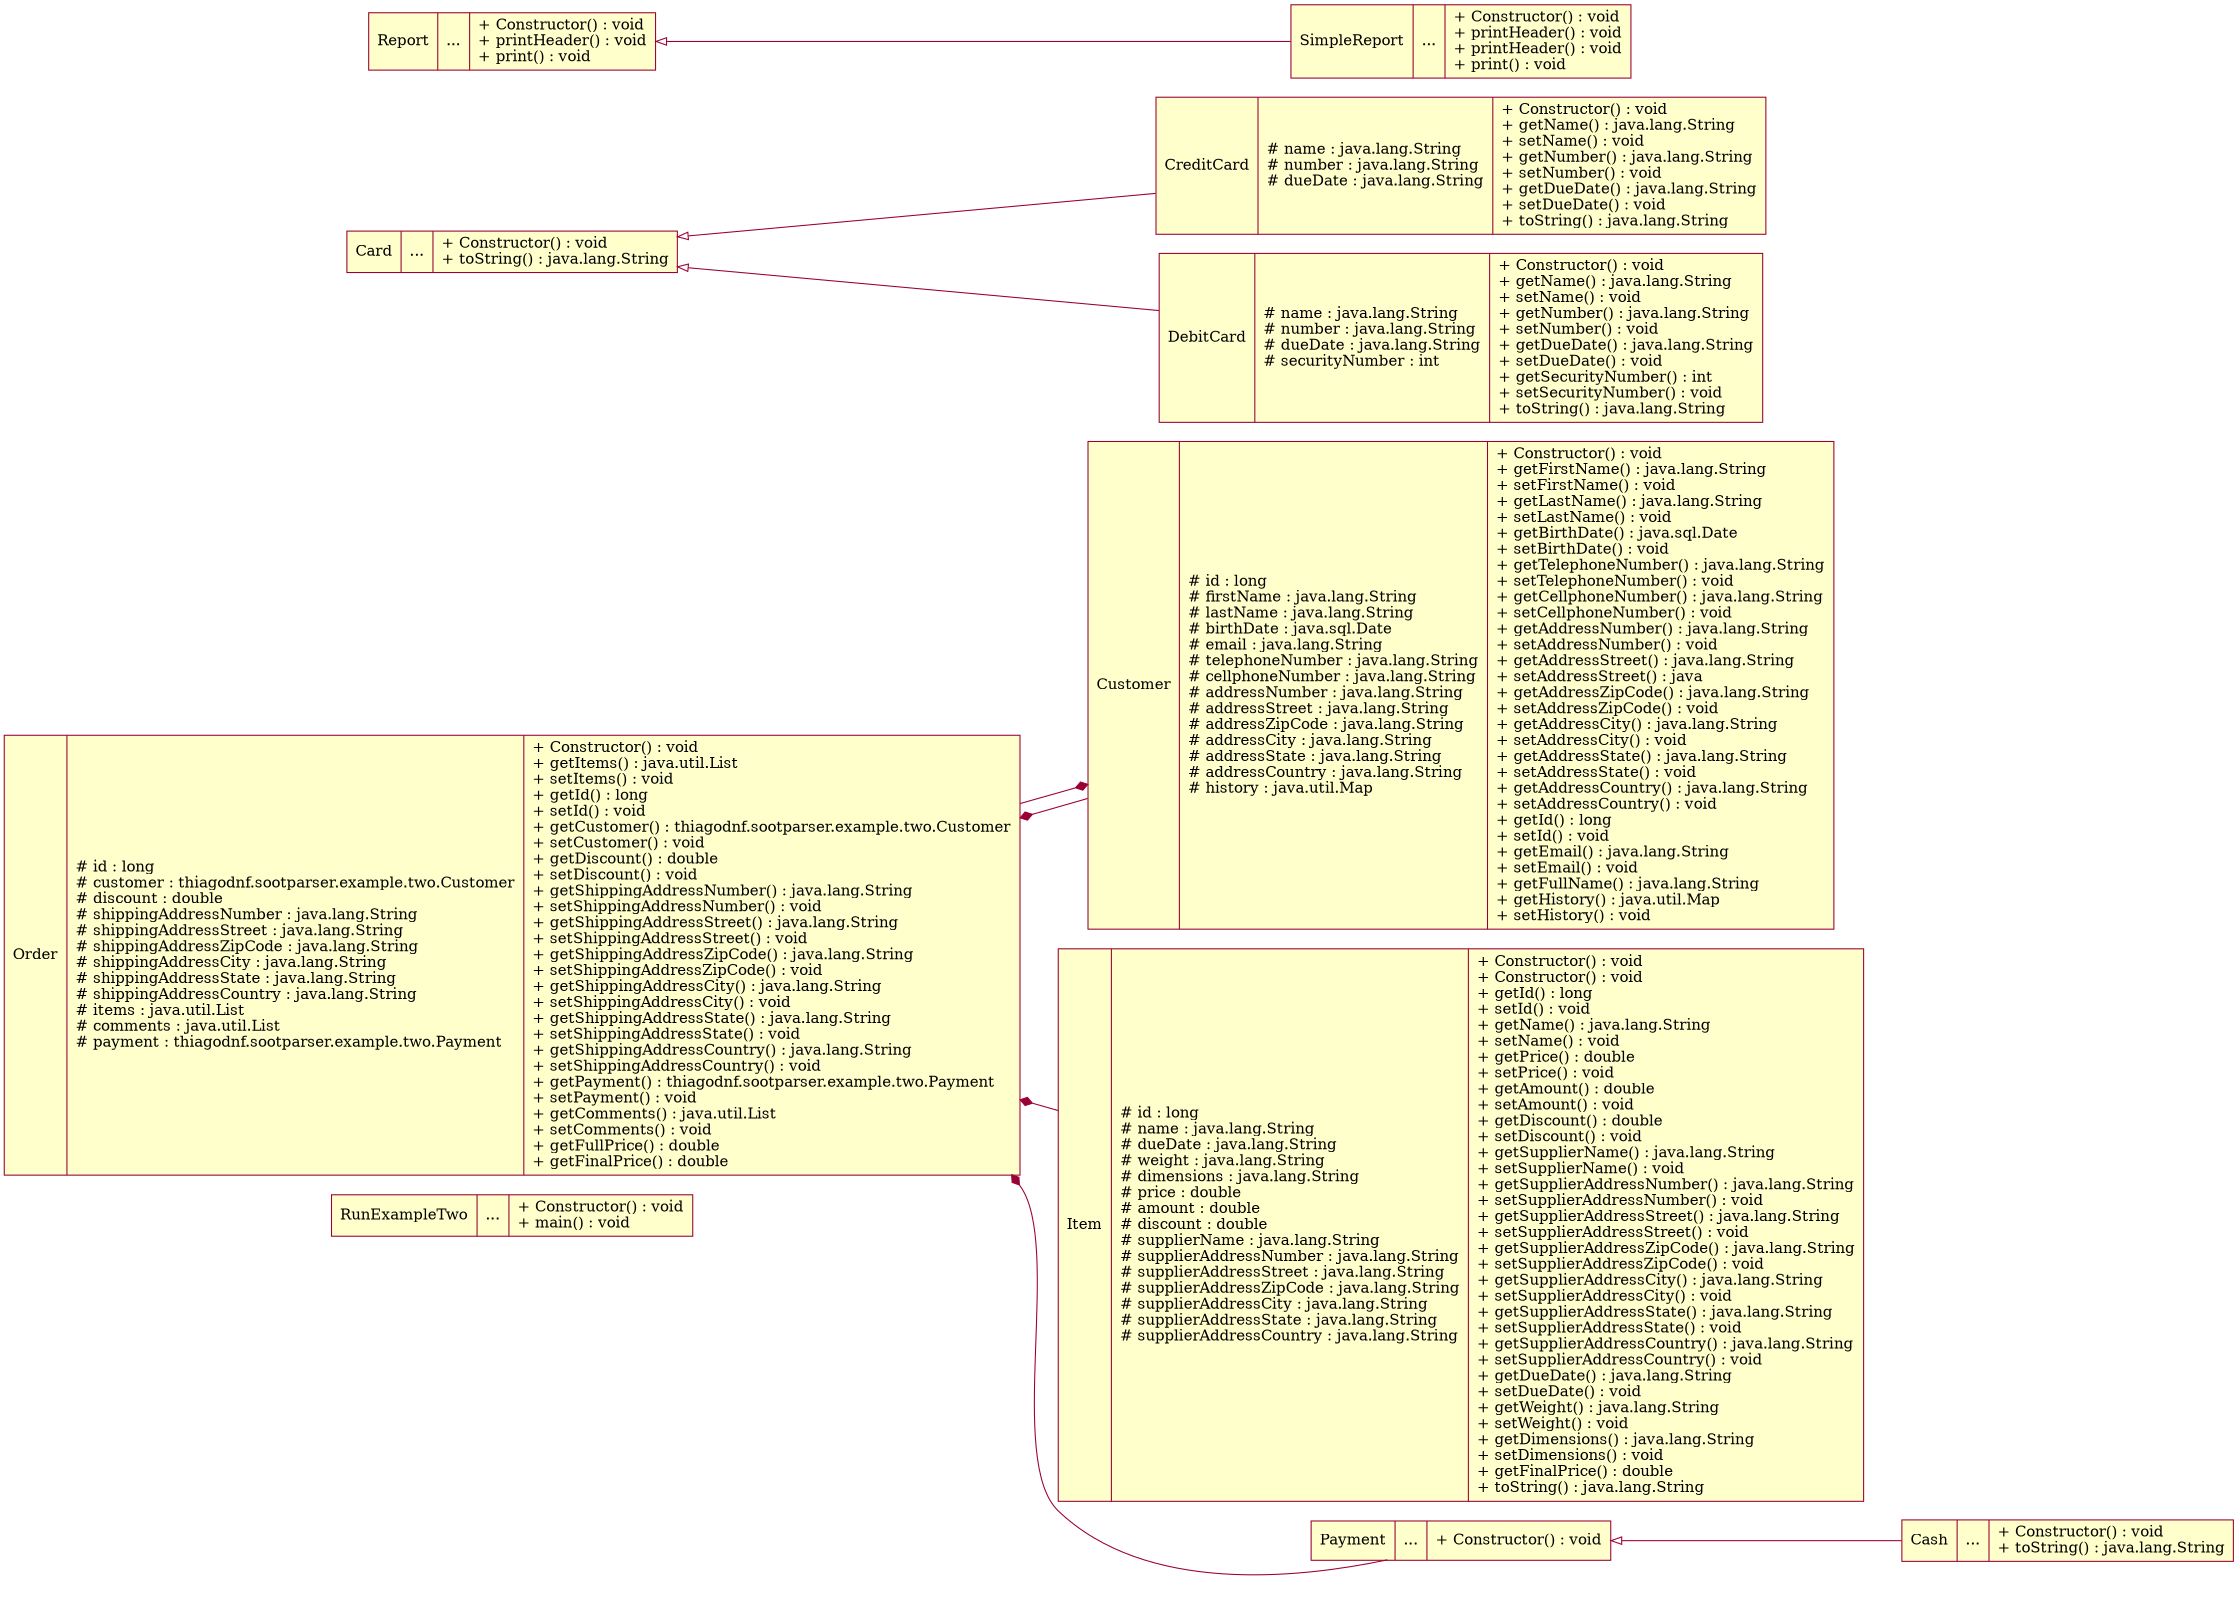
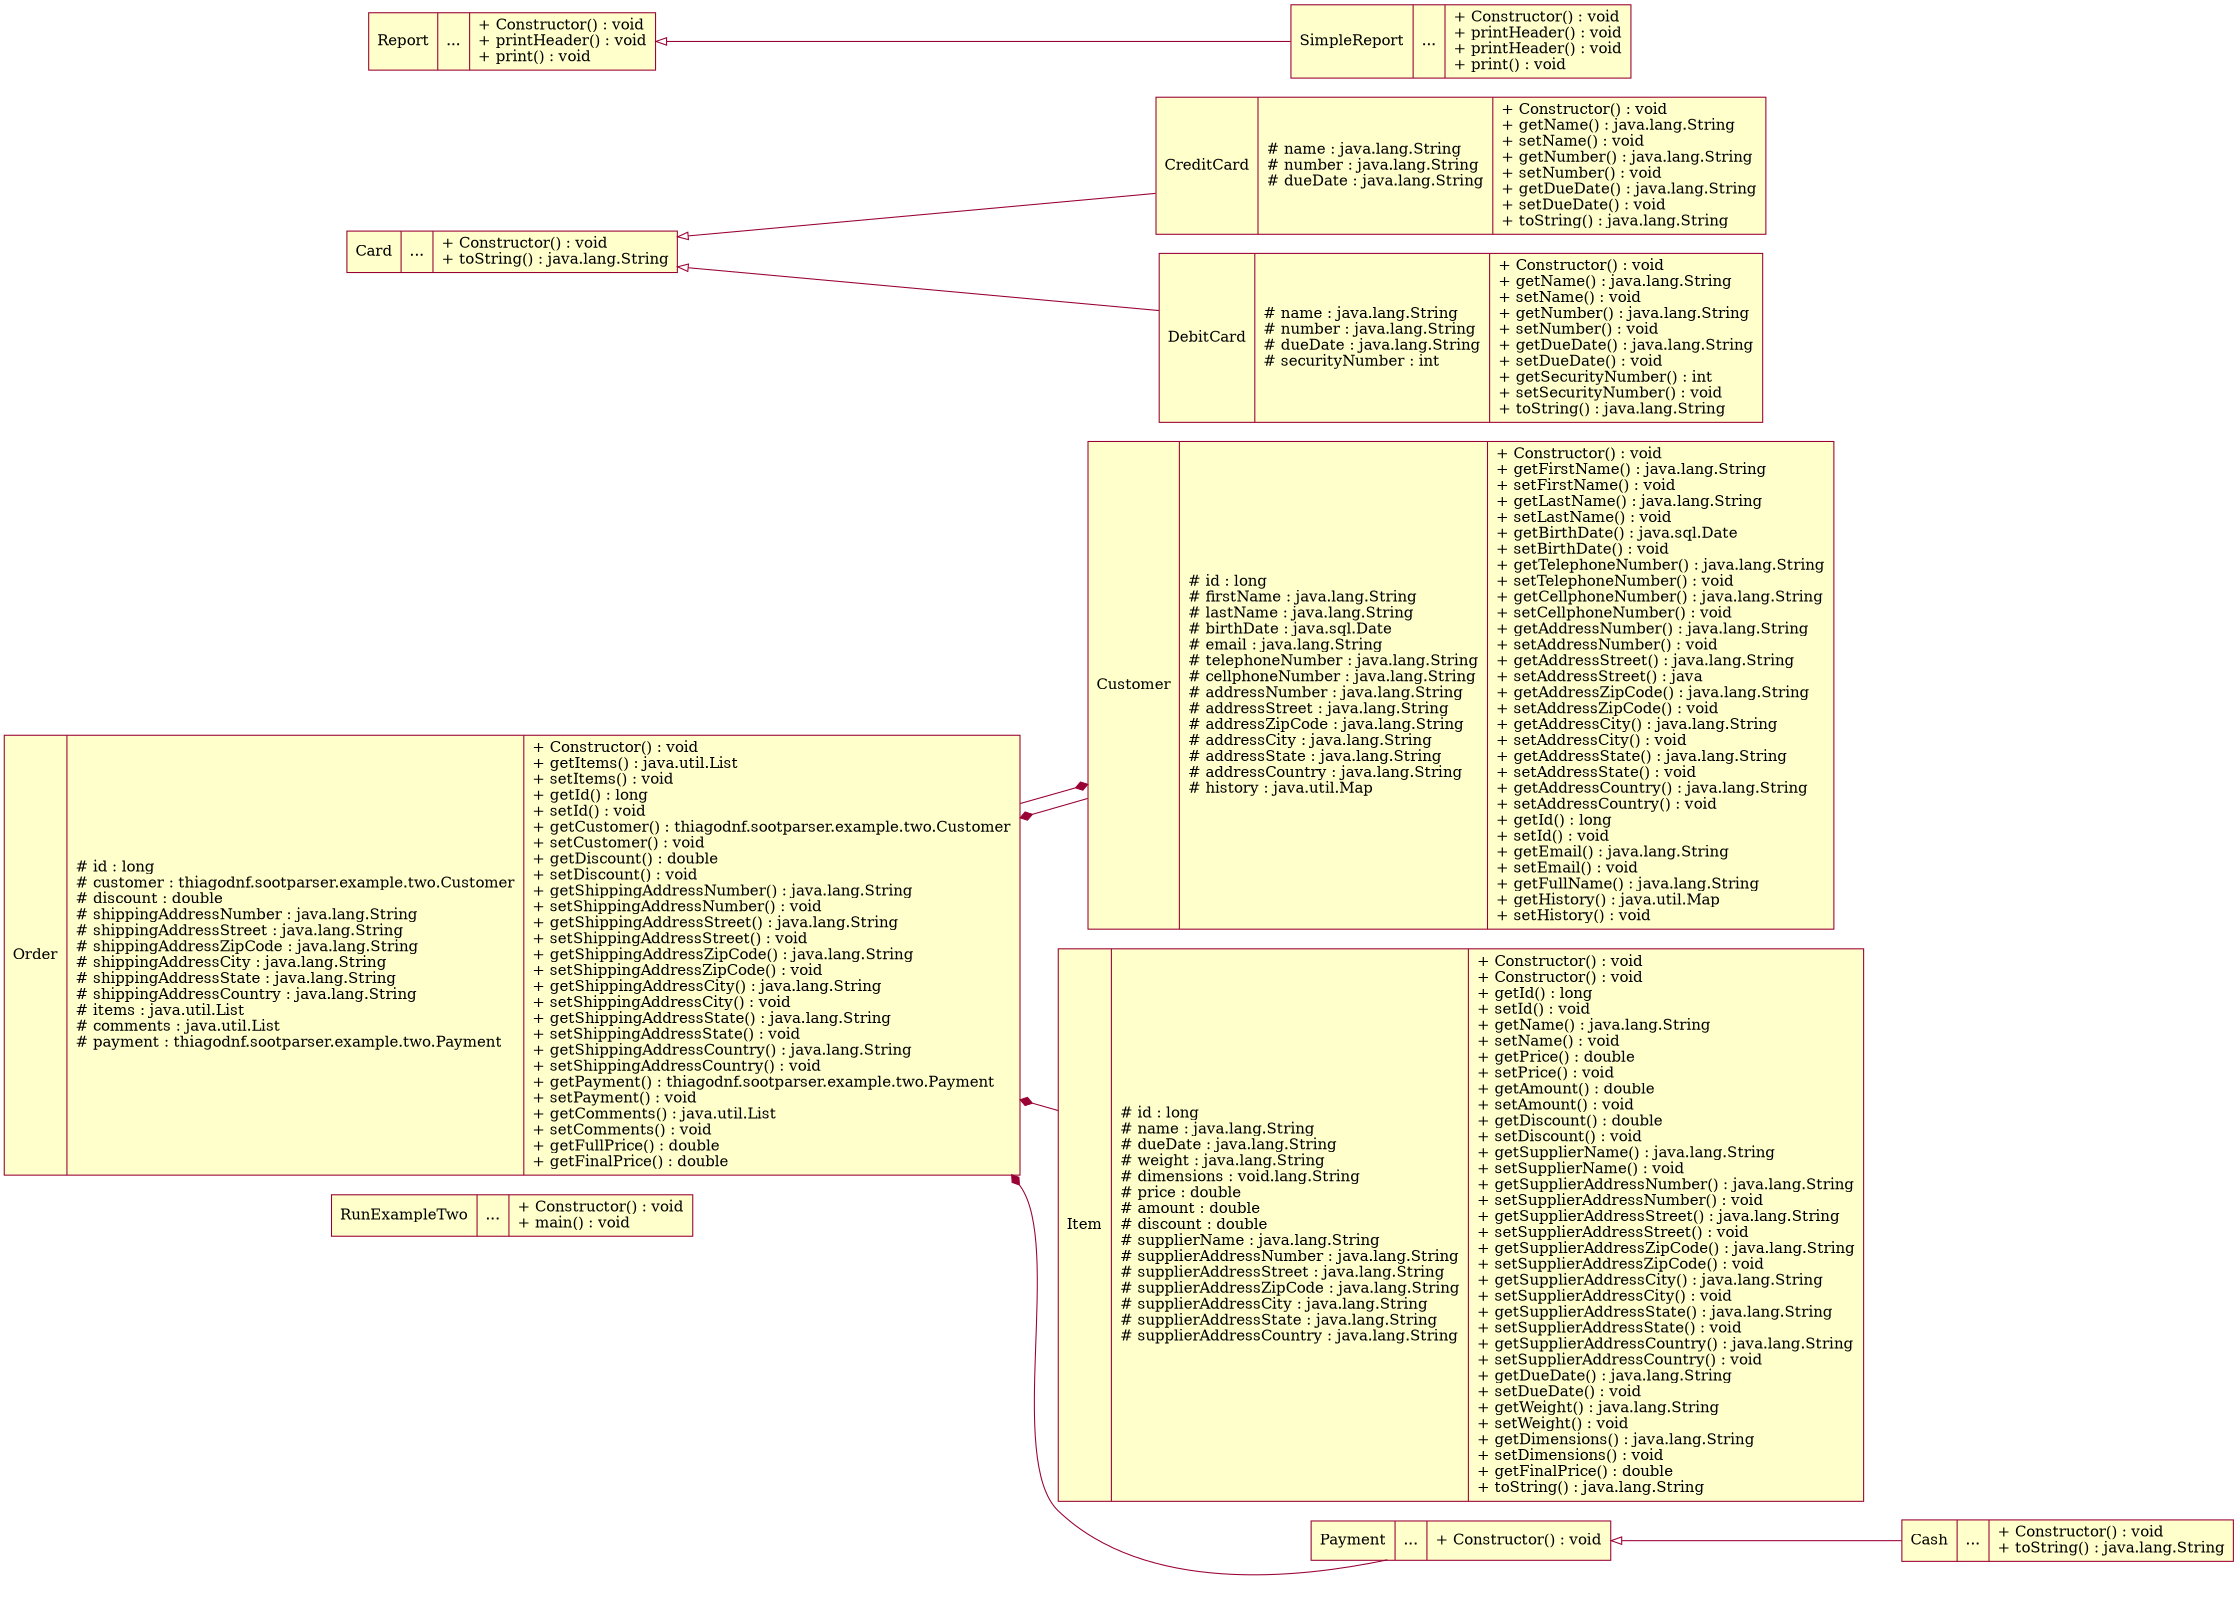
(1240, 1177) -> (1240, 1177)
